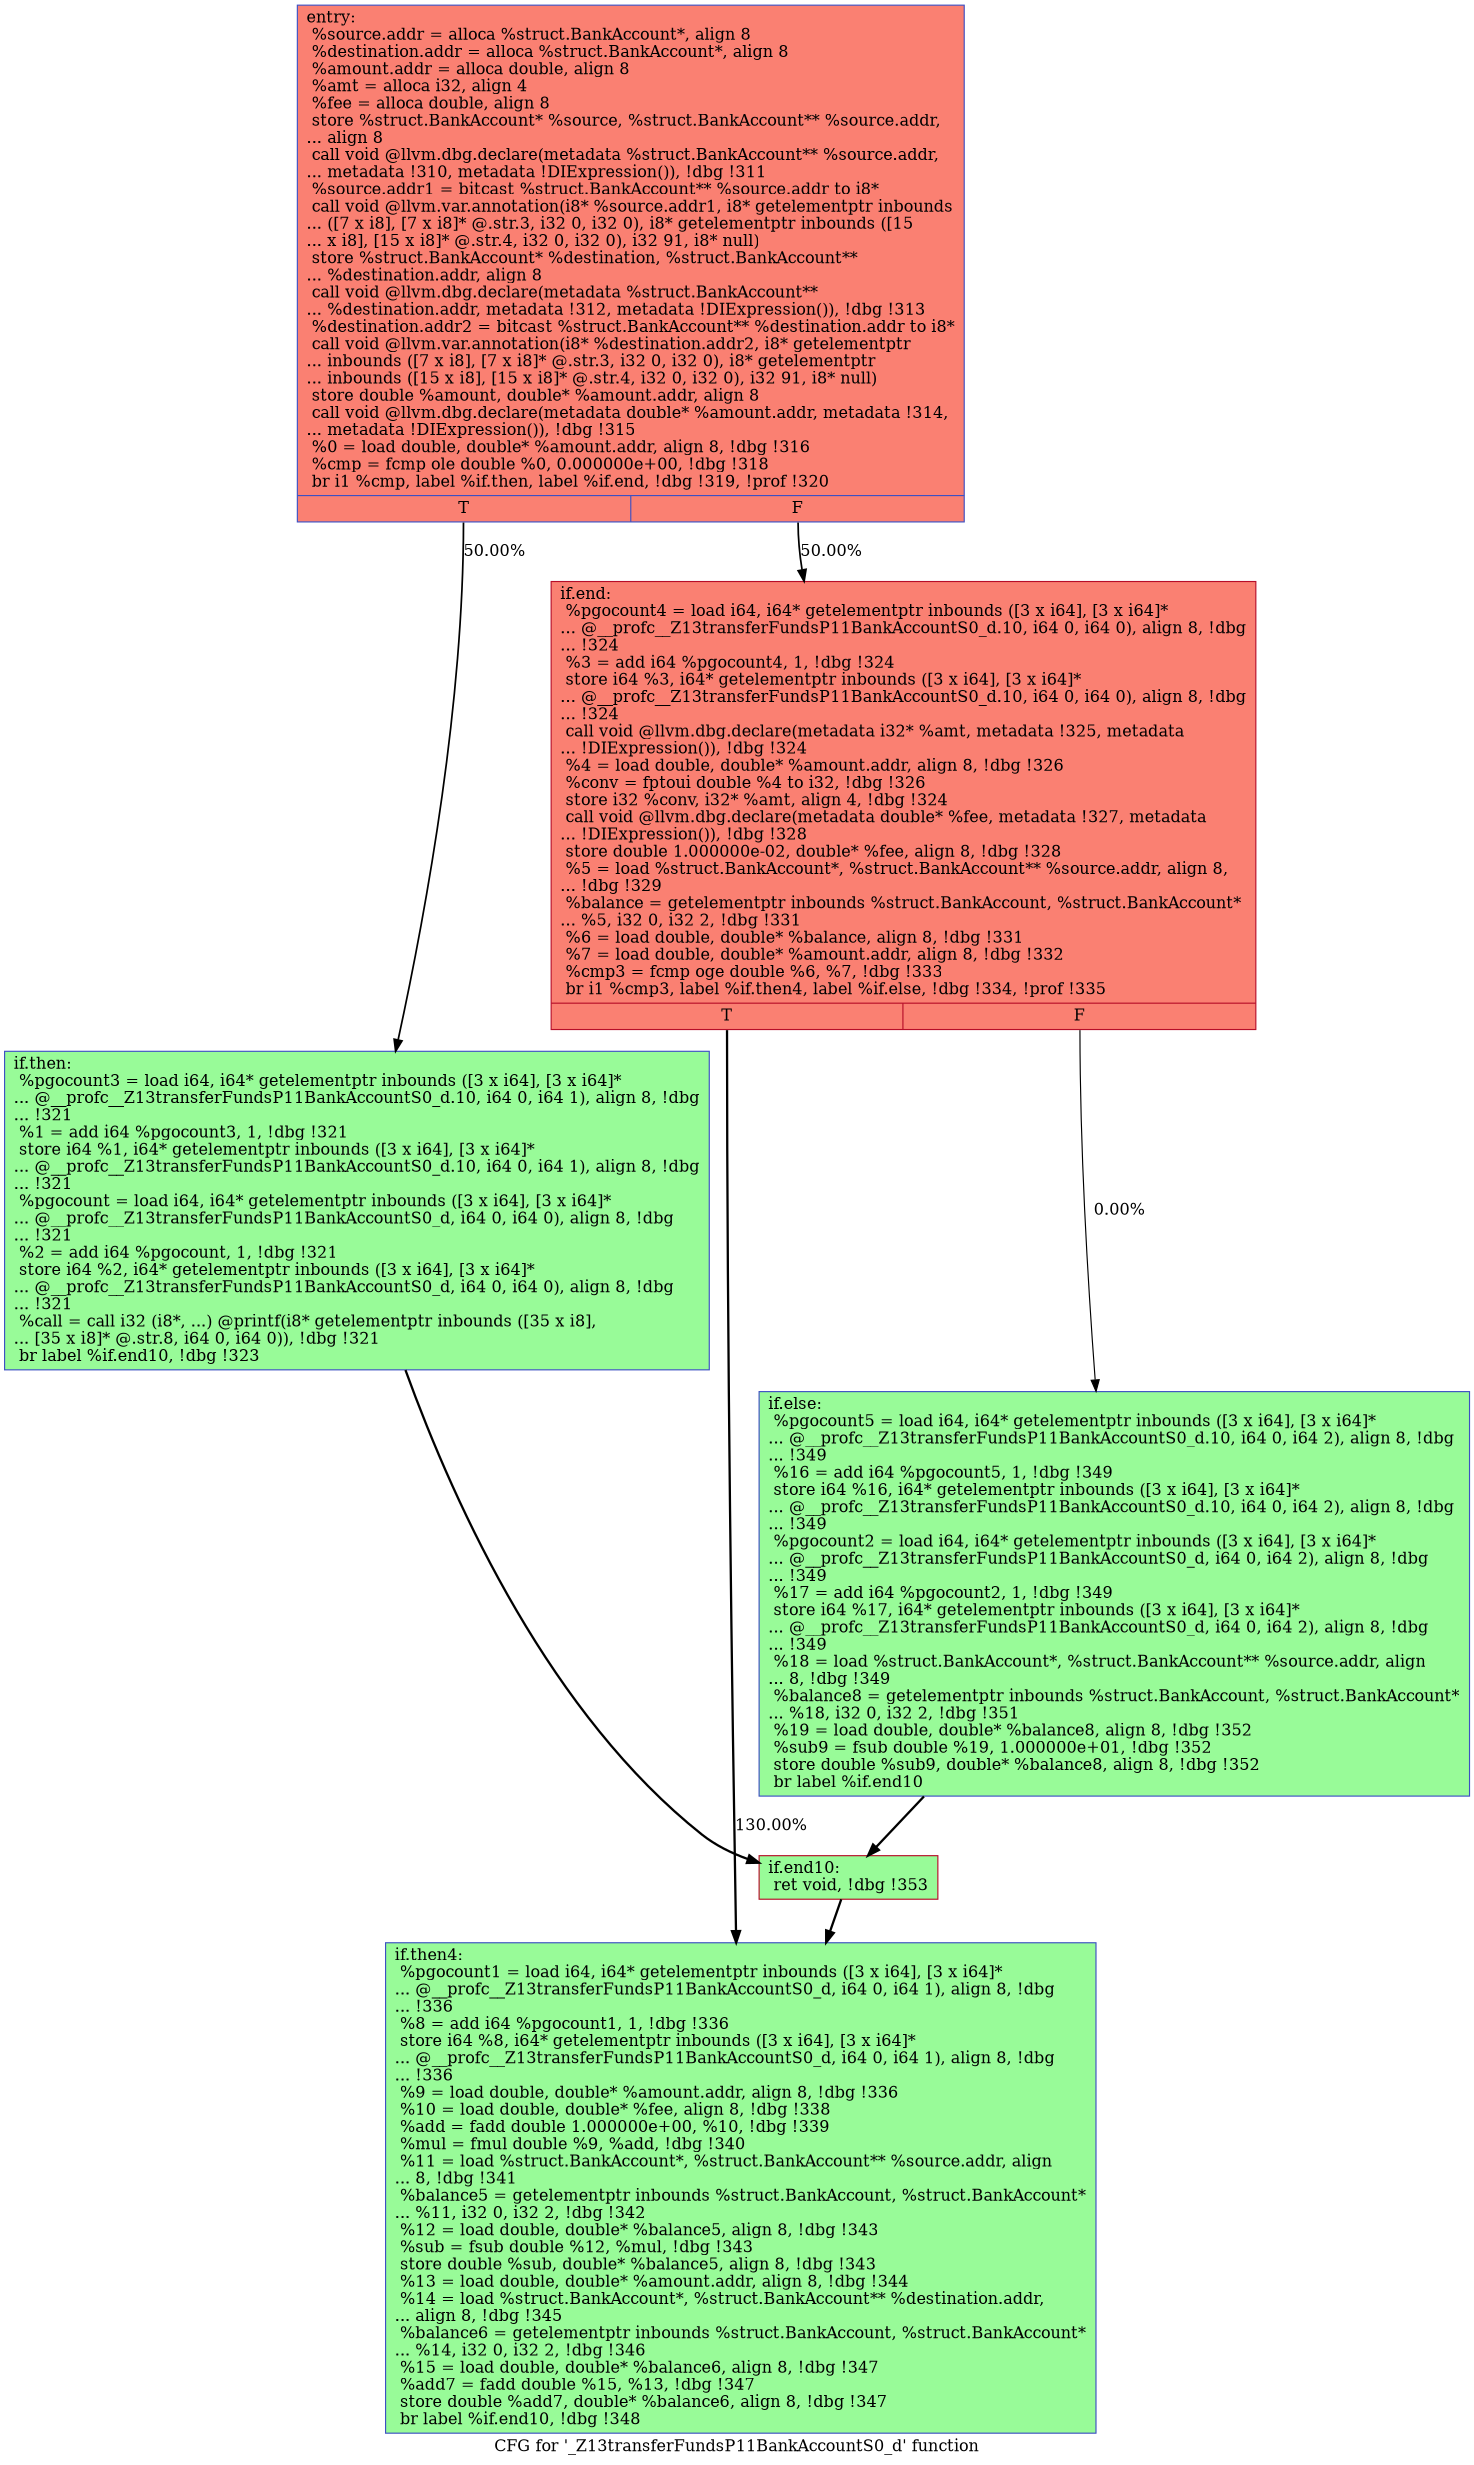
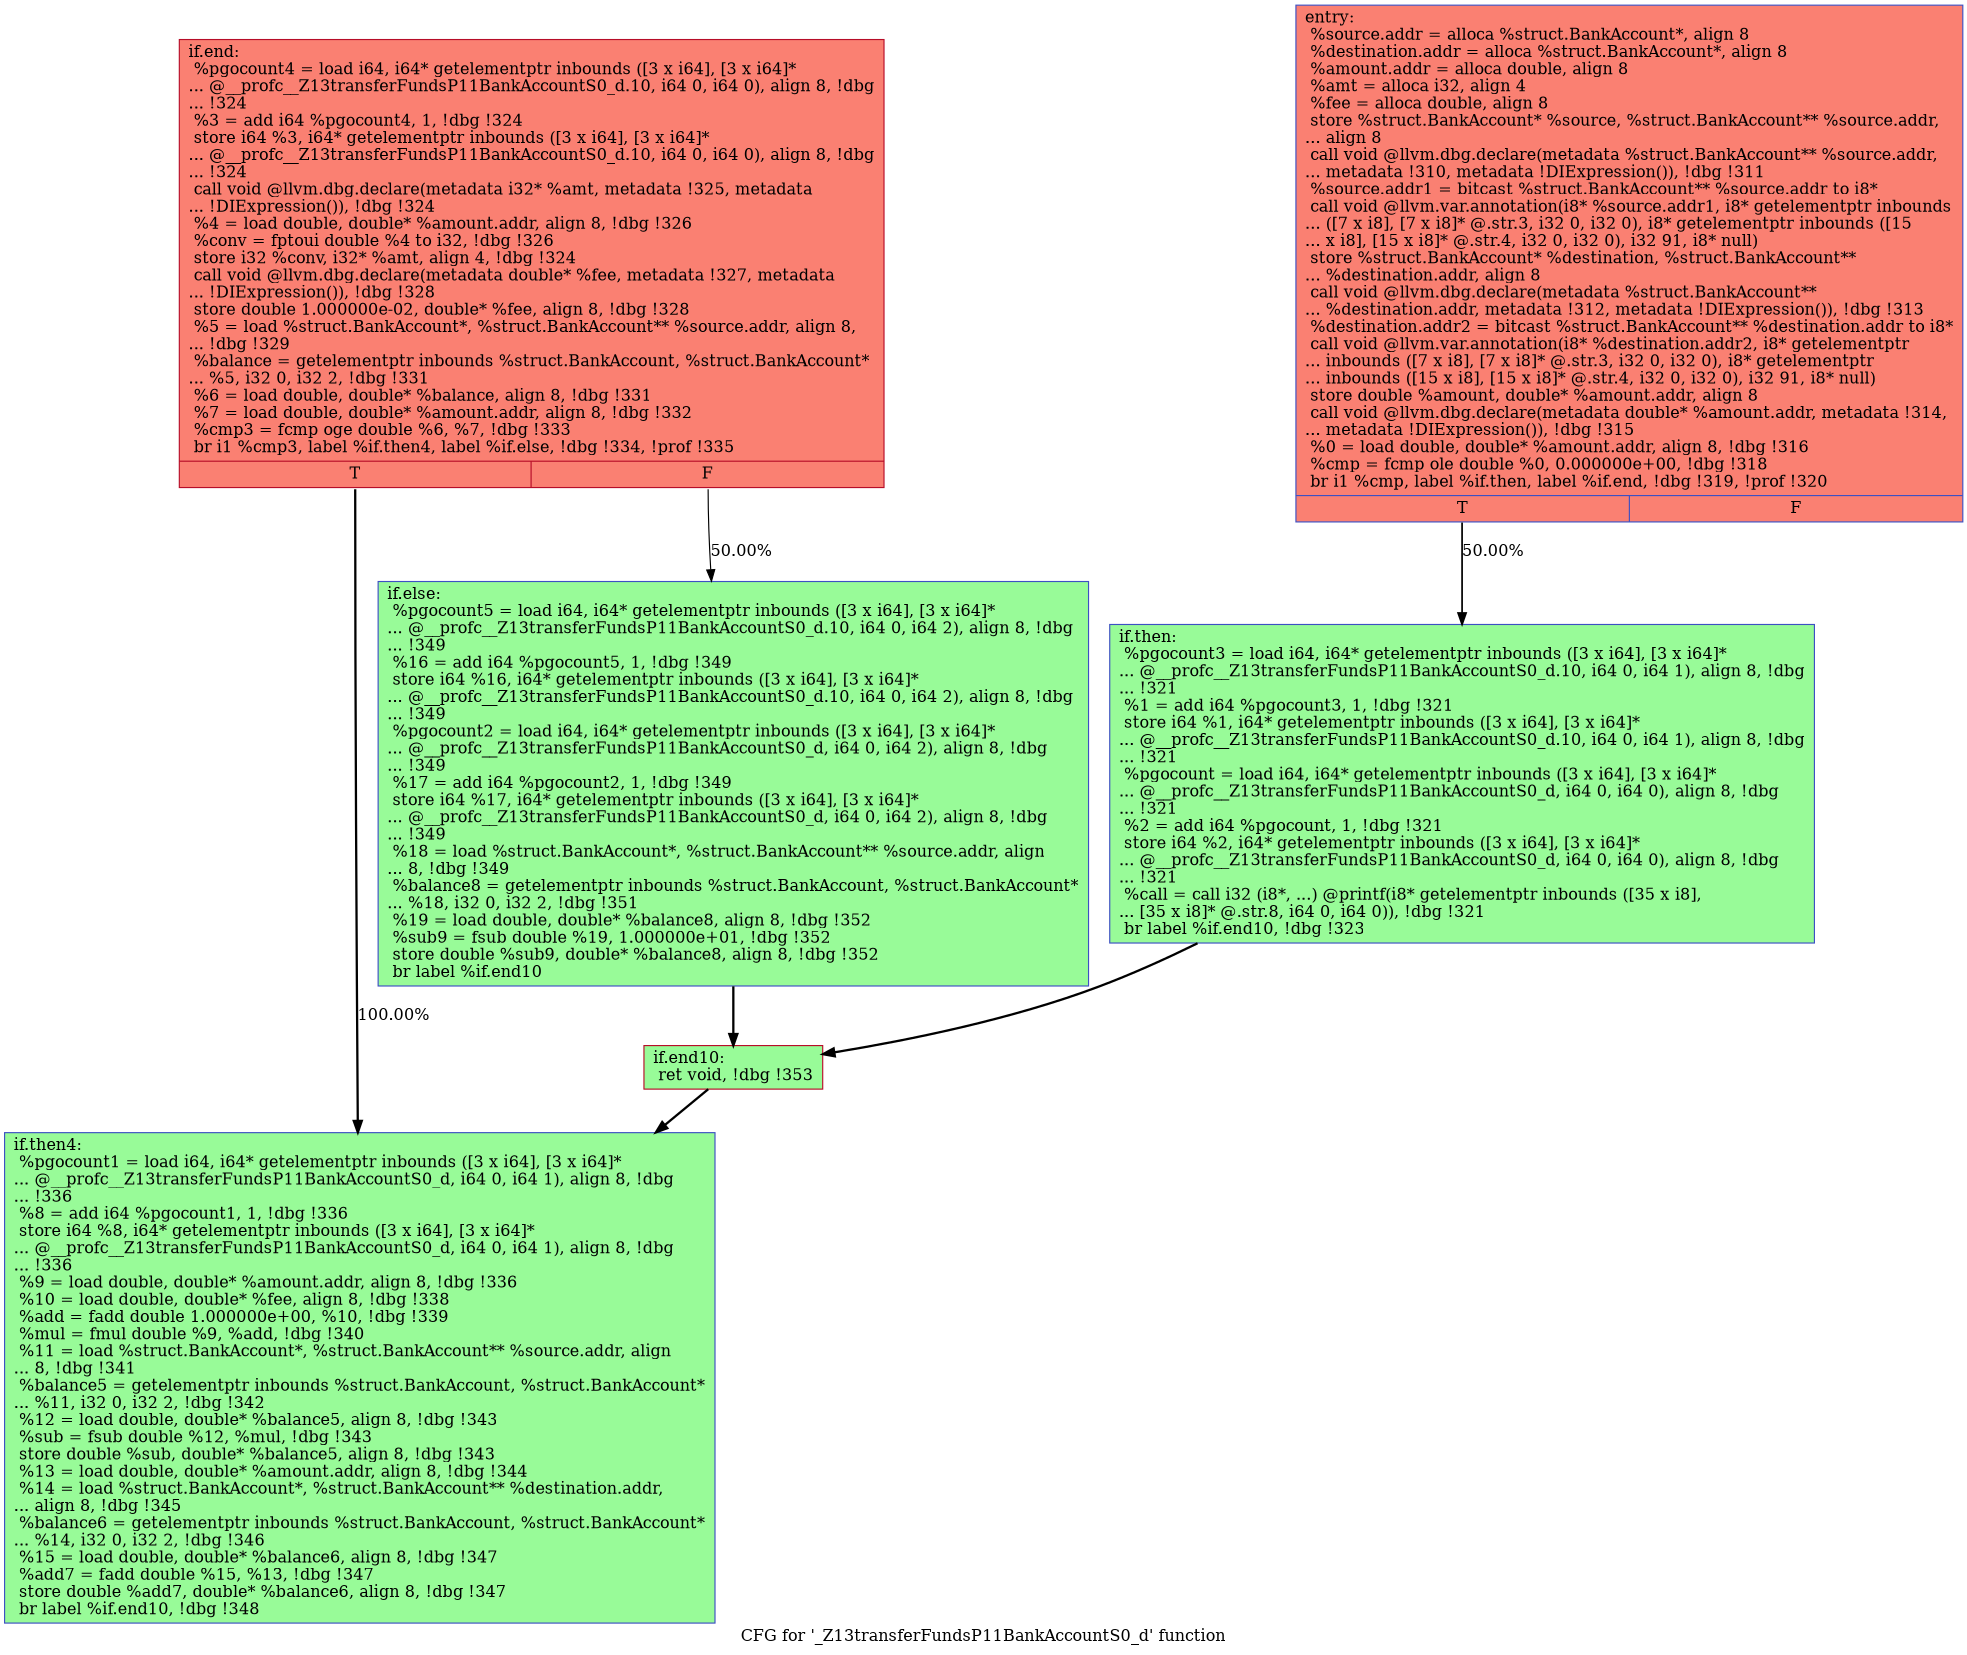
(799, 546) -> none
(1120, 1211) -> (742, 552)
(772, 1826) -> (394, 1016)
